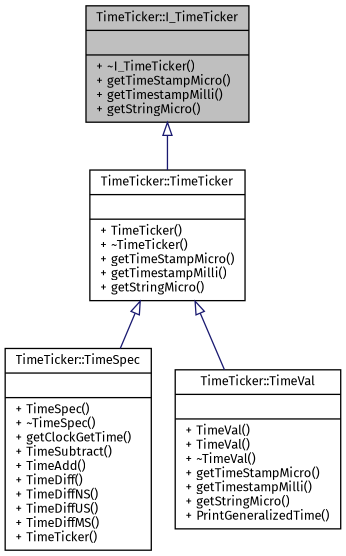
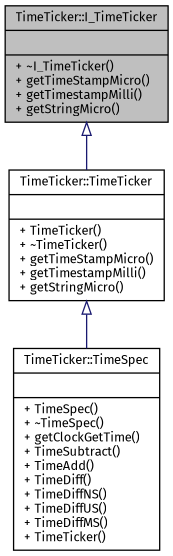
(258, 449) -> none
